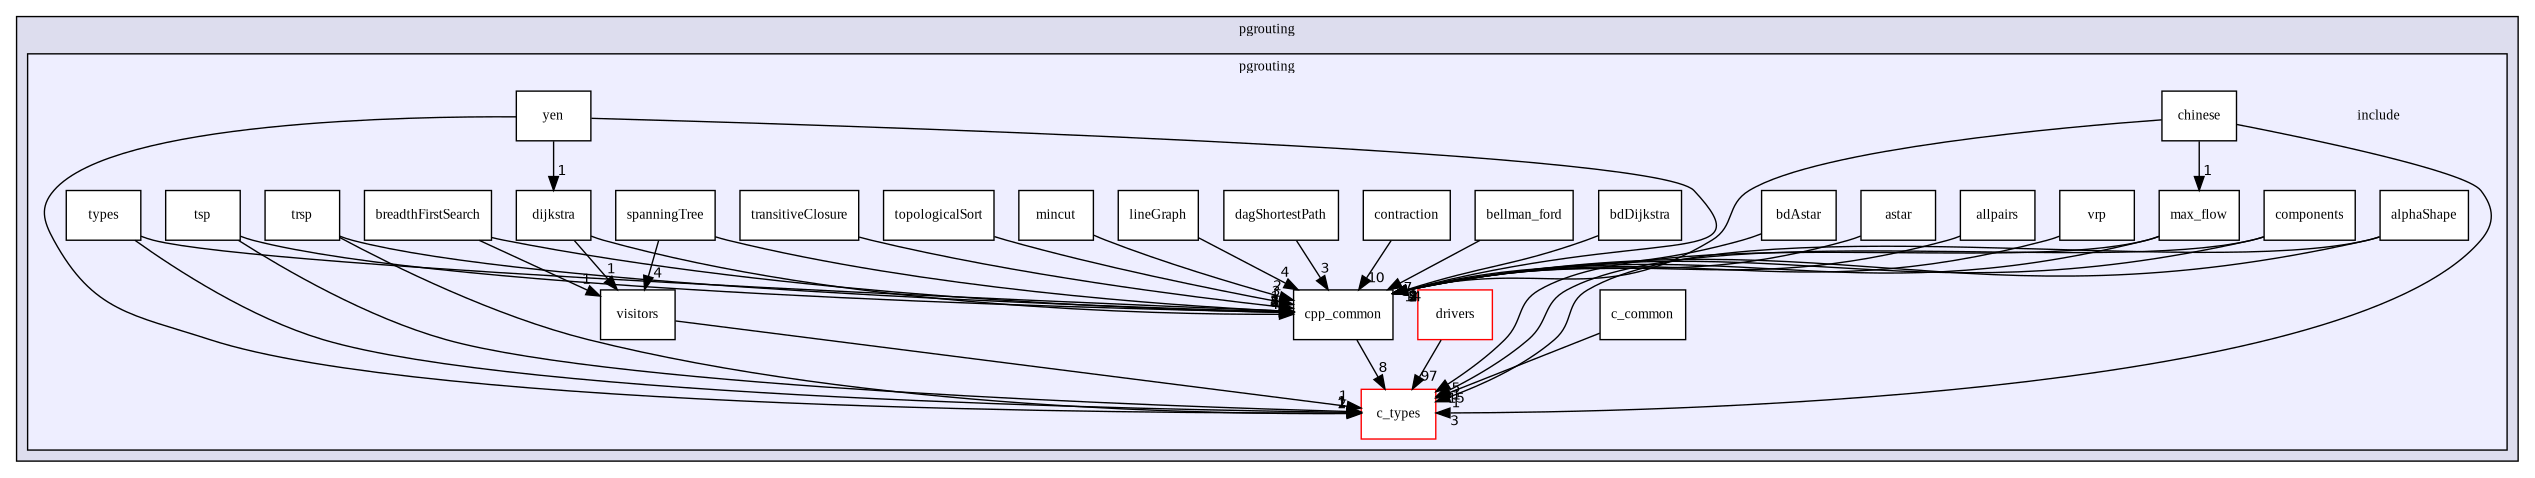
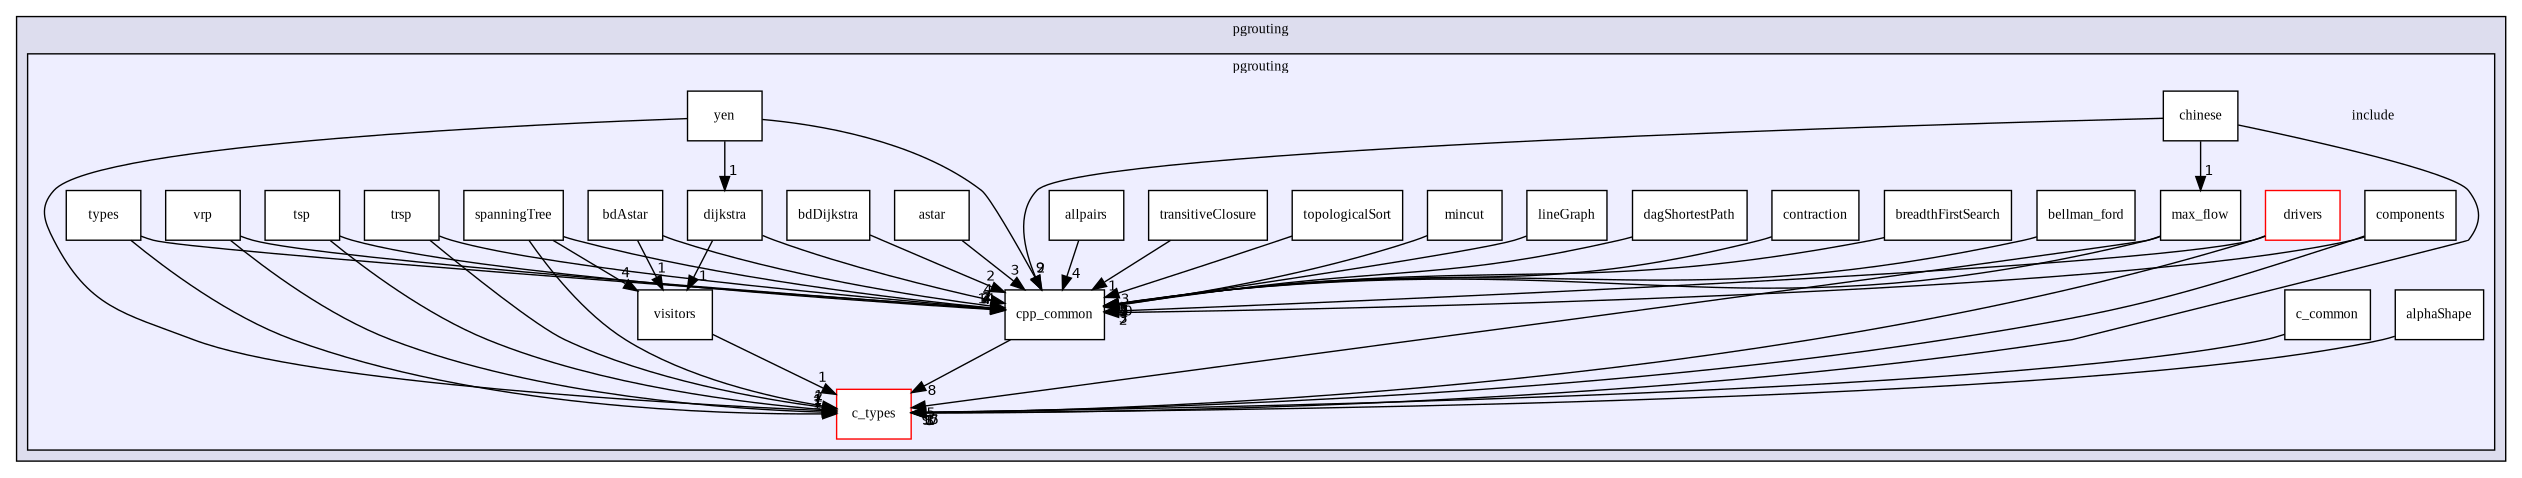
(517, 258) -> (647, 259)
(2089, 275) -> (1578, 291)
none -> (656, 356)
none -> (511, 375)
